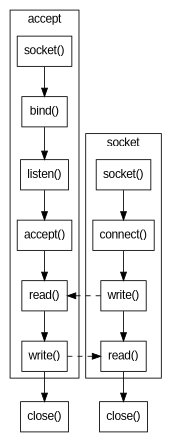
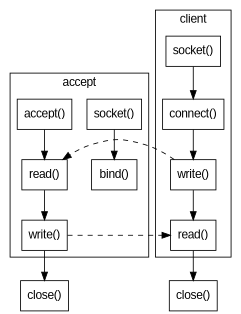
(124, 143) -> (193, 20)
(45, 175) -> none
